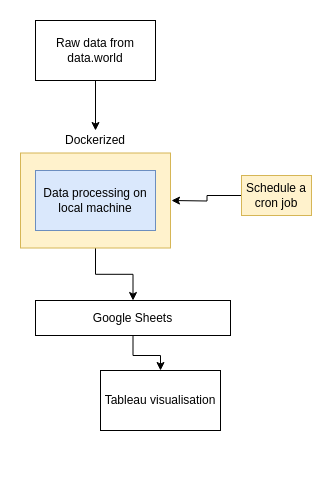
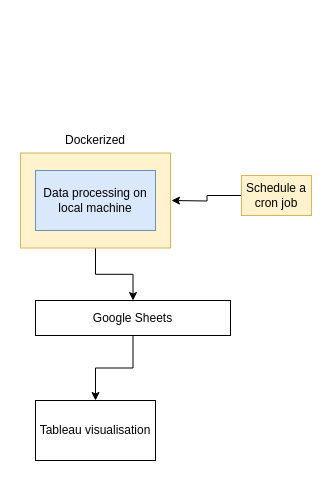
(96, 51) -> none
(96, 102) -> none
(161, 401) -> (96, 431)
